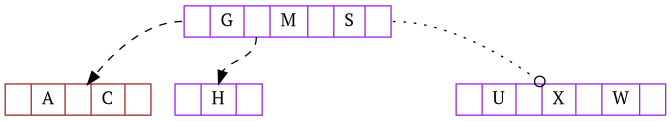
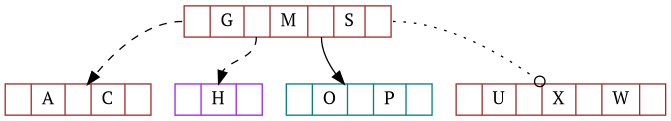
(288, 21) -> (288, 21)
none -> (359, 100)
(561, 100) -> (561, 100)
